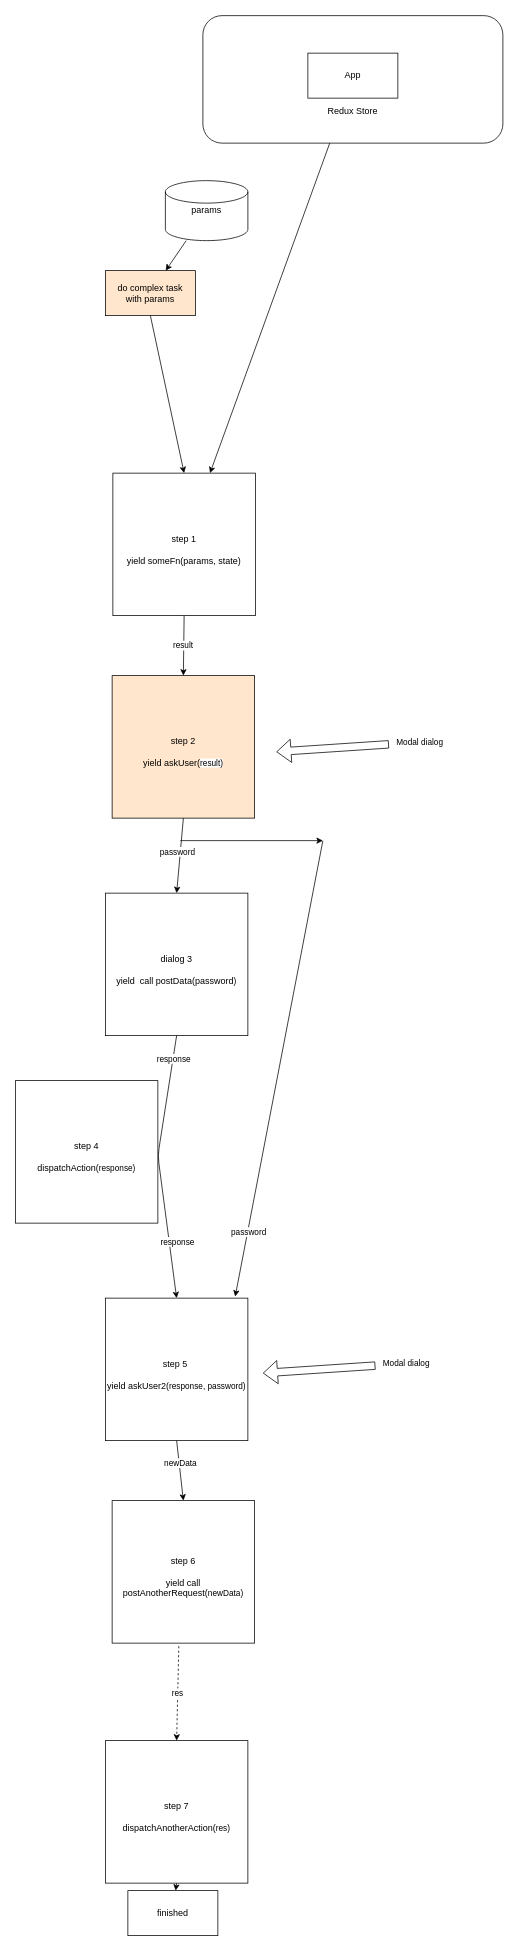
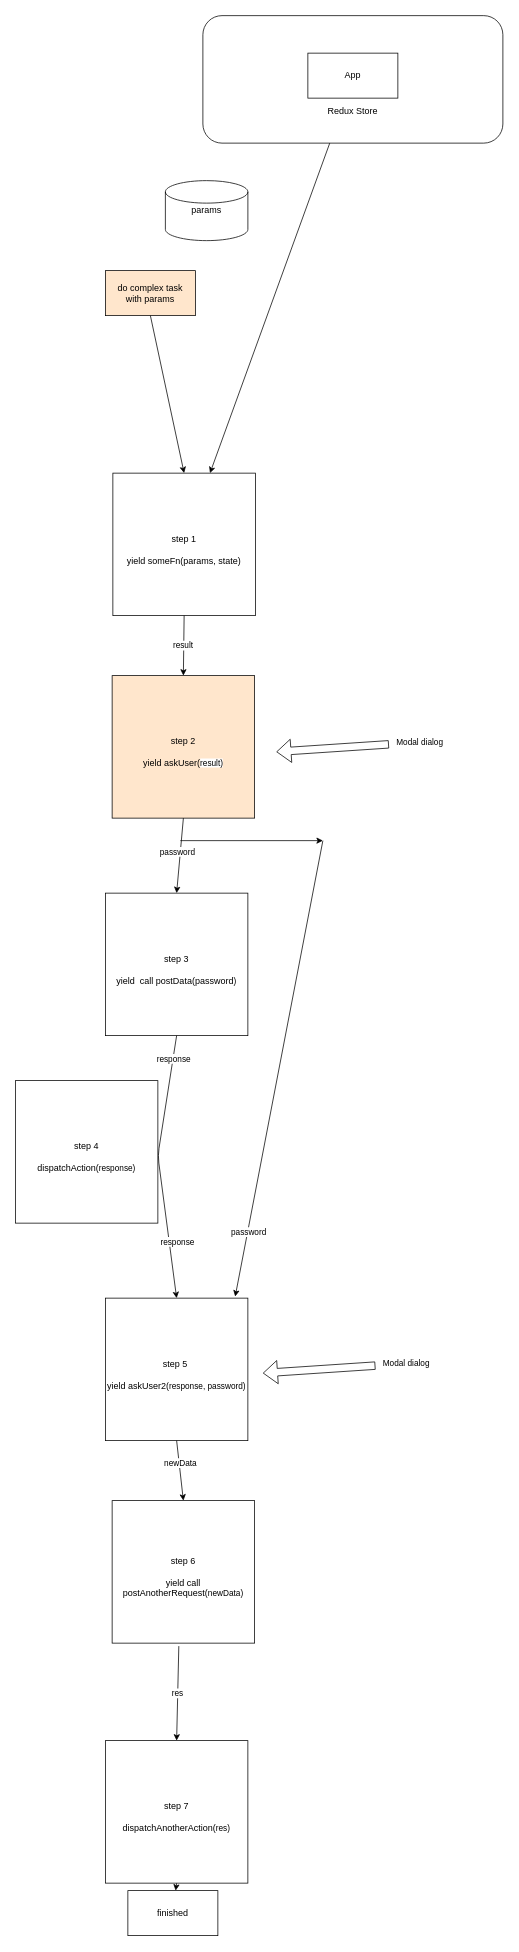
(178, 253) -> none
(177, 964) -> (177, 964)
(178, 1667) -> (178, 1667)
